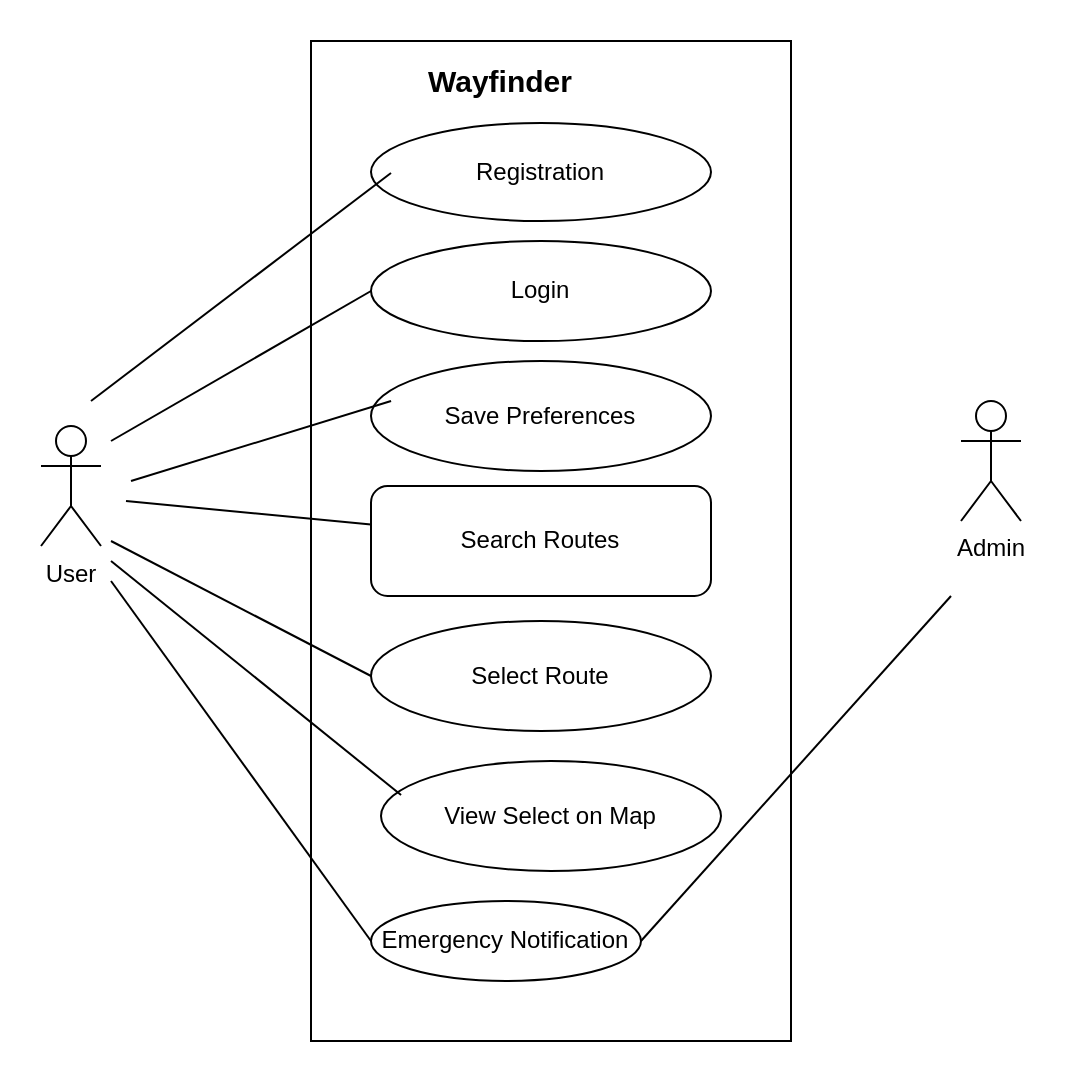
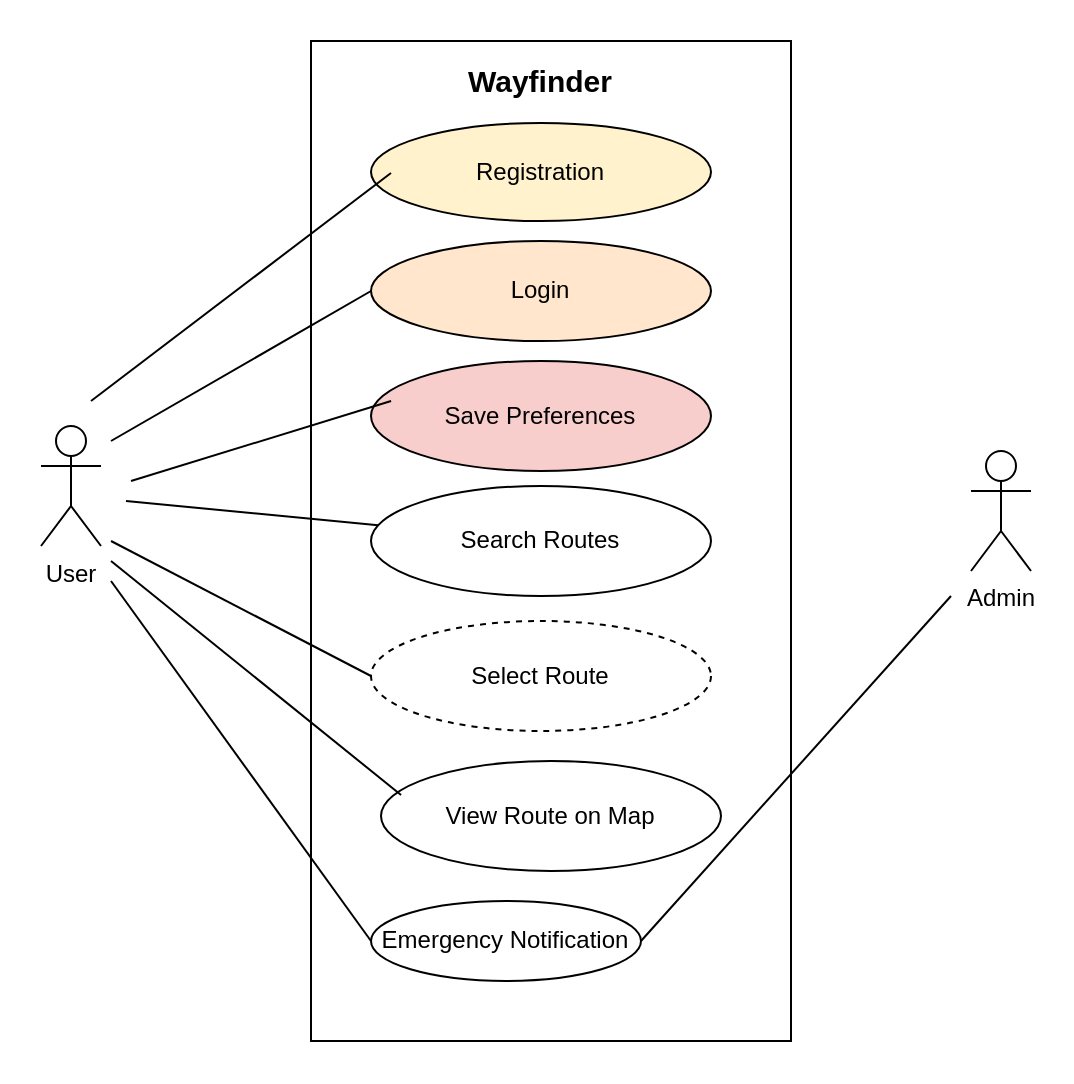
(501, 81) -> (541, 81)
(541, 172) -> (541, 172)
(541, 291) -> (541, 291)
(541, 416) -> (541, 416)
(991, 461) -> (1001, 511)
(541, 541) -> (541, 541)
(541, 676) -> (541, 676)
(551, 817) -> (551, 817)
